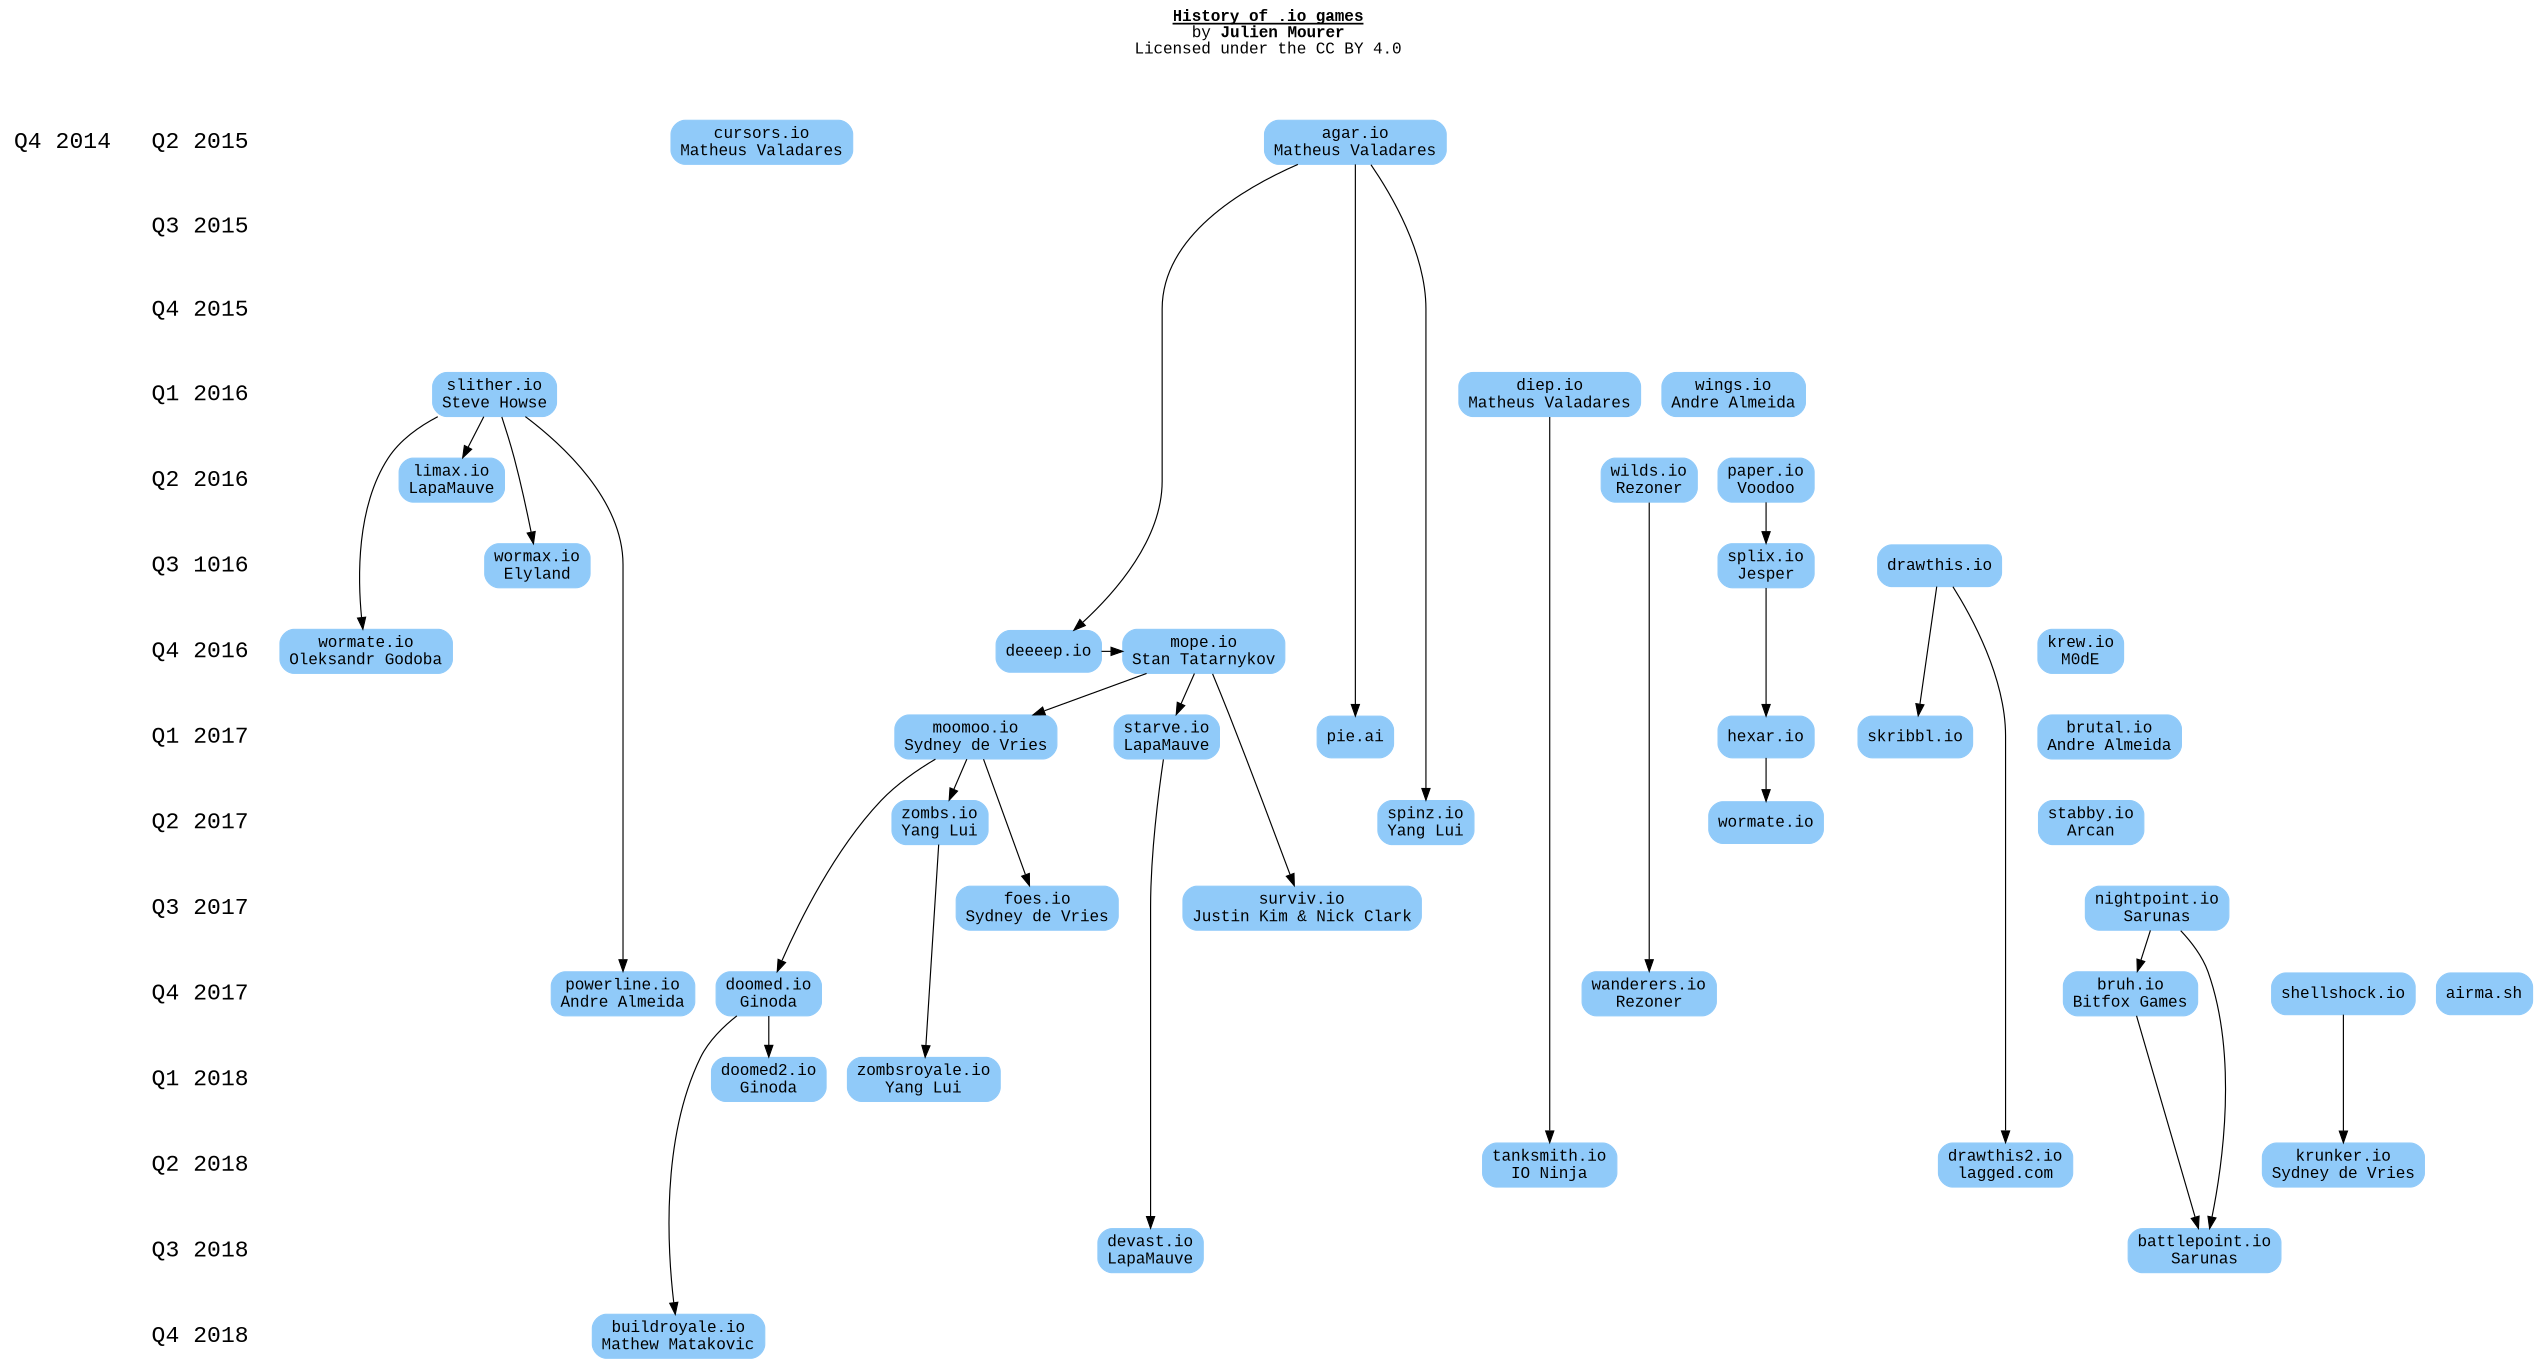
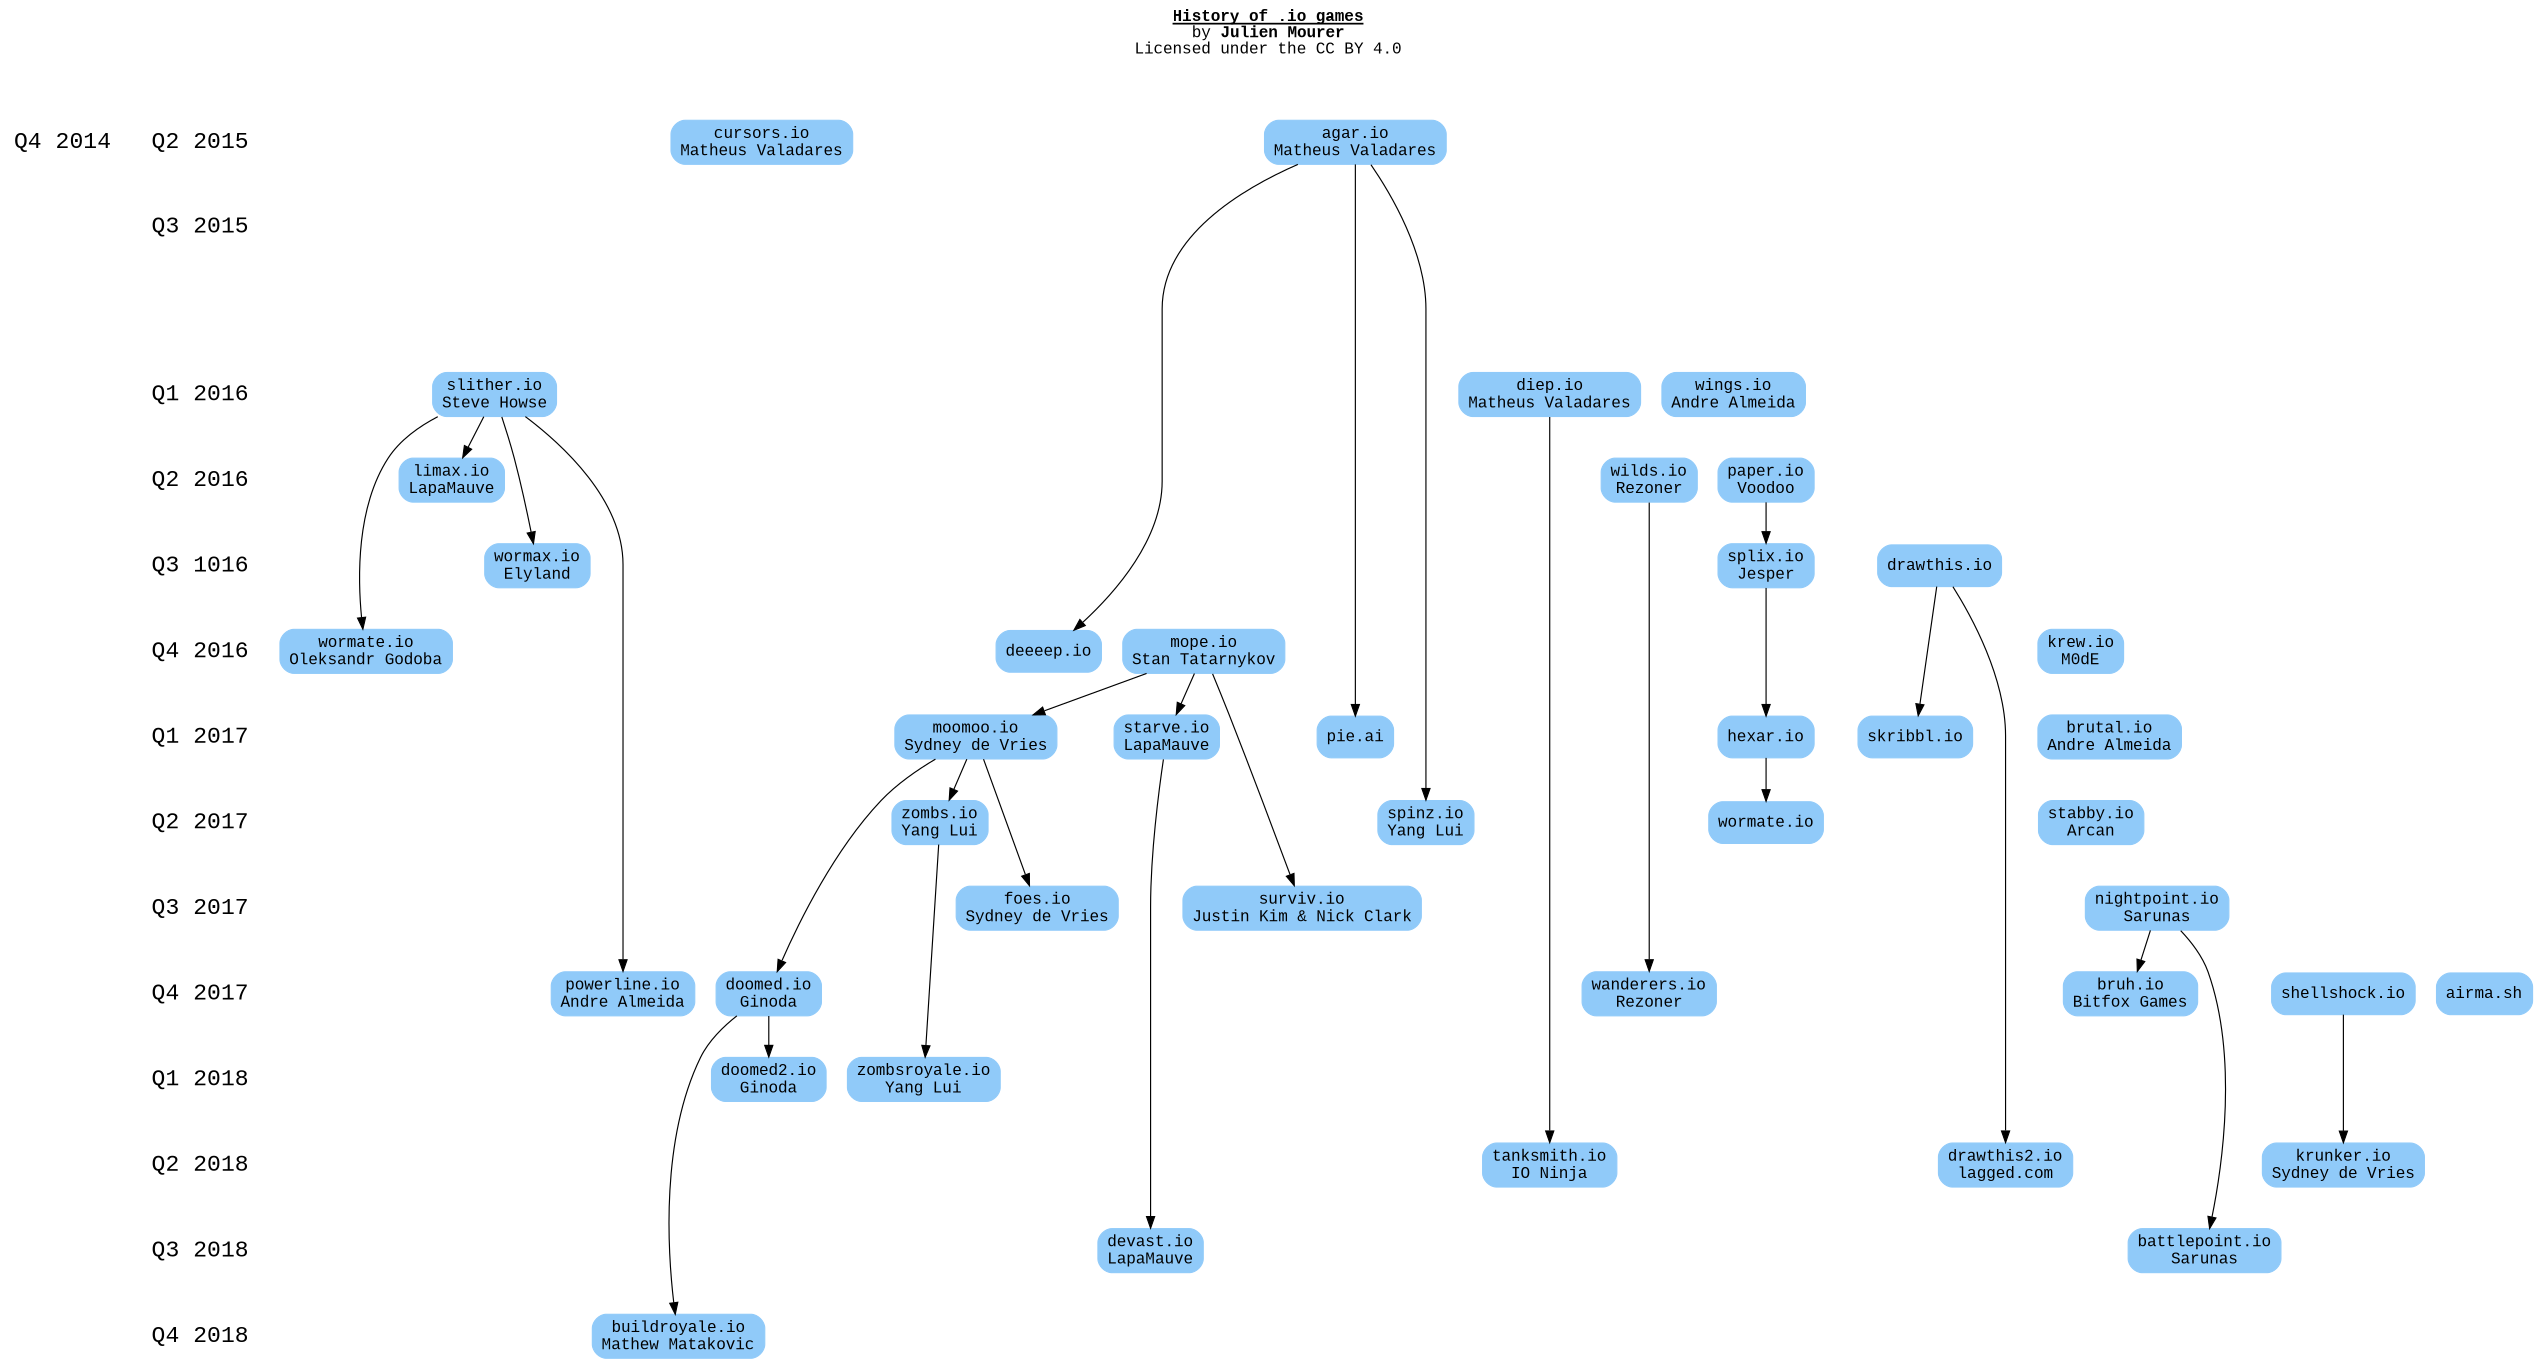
(201, 310) -> none
(1106, 651) -> none
(2166, 1116) -> none
